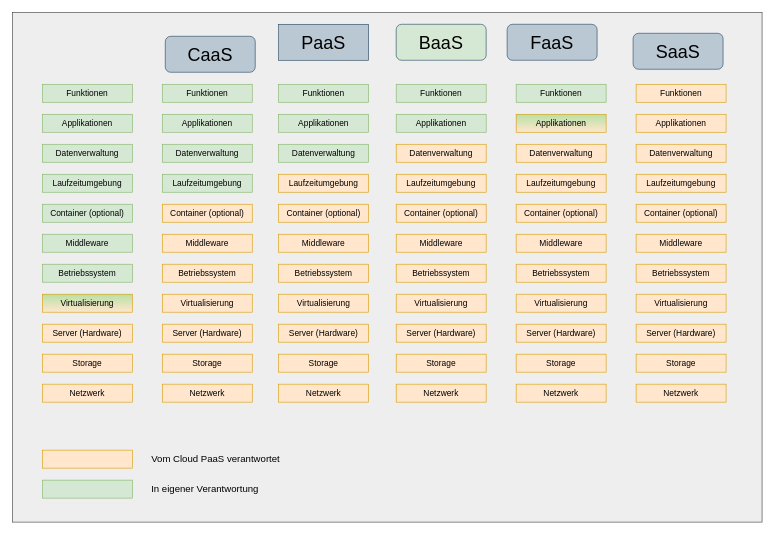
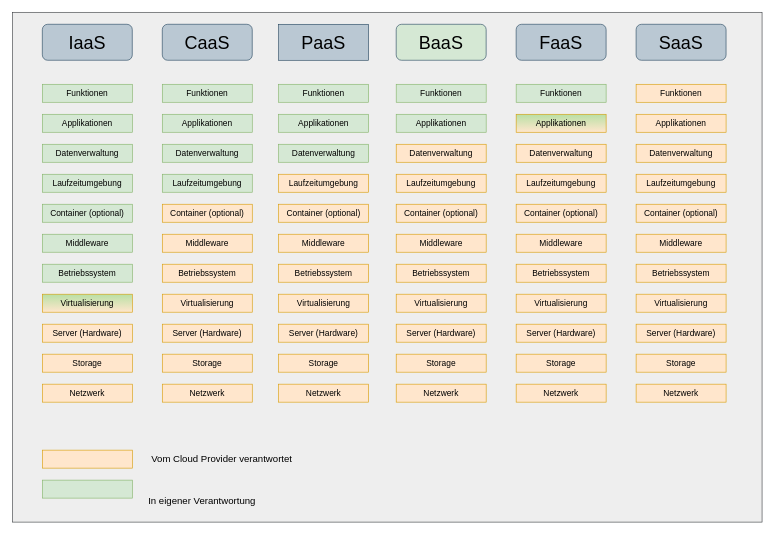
none -> (87, 42)
(552, 42) -> (561, 42)
(678, 51) -> (681, 42)
(210, 54) -> (207, 42)
(219, 459) -> (229, 459)
(210, 489) -> (207, 501)
